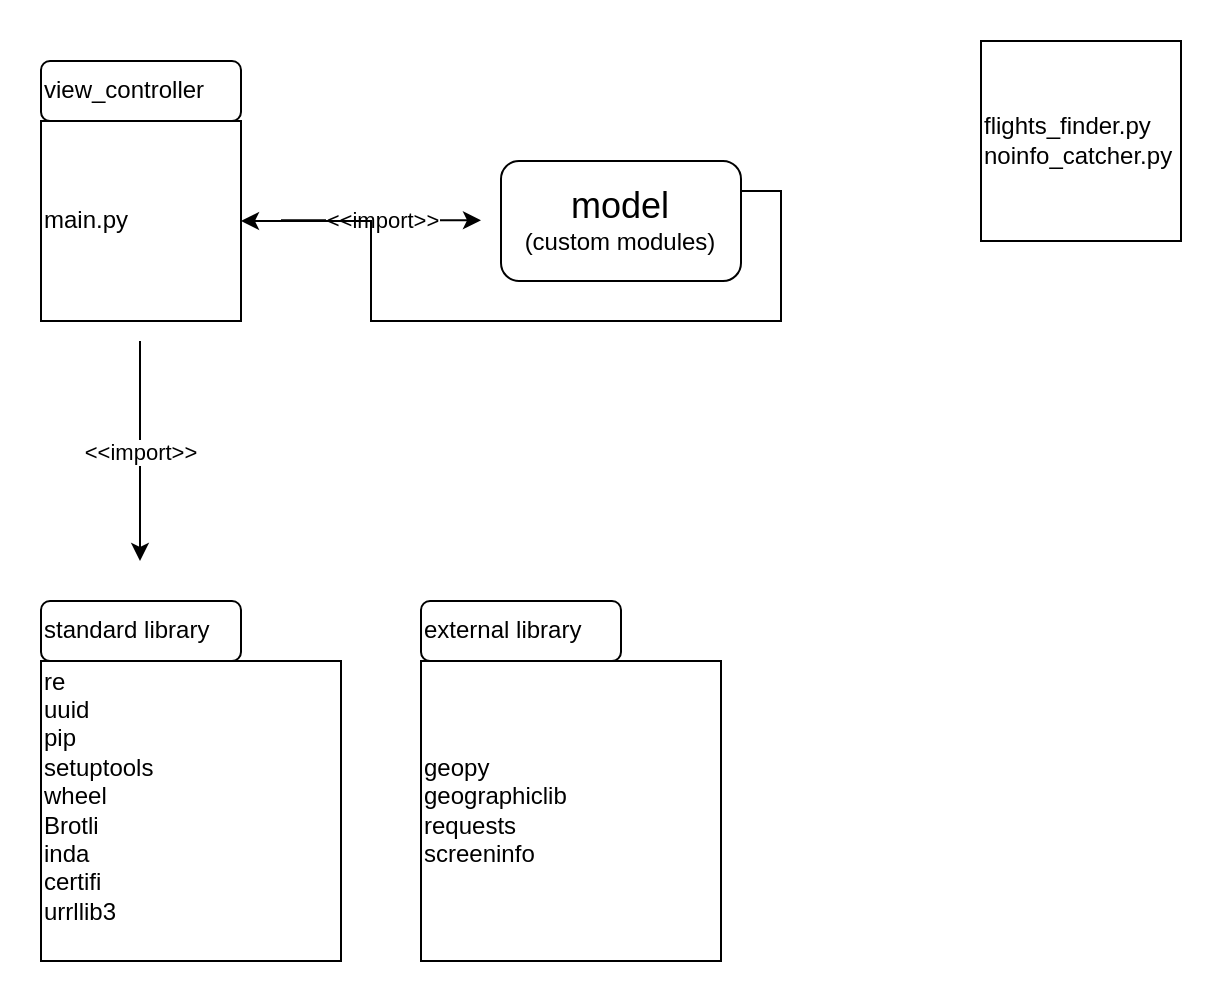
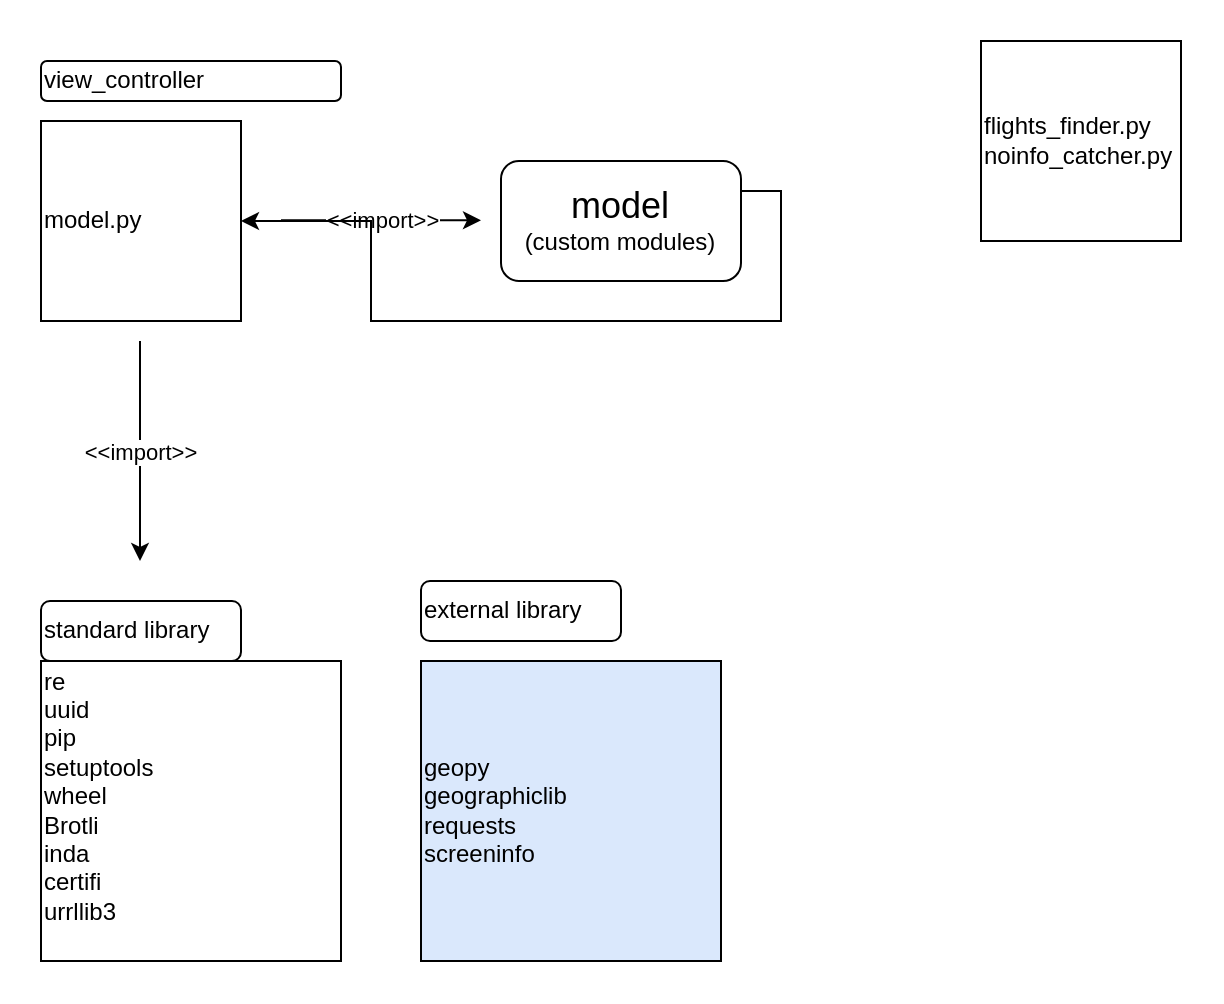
(141, 91) -> (191, 81)
(86, 221) -> (93, 221)
(521, 631) -> (521, 611)
(571, 811) -> (571, 811)
